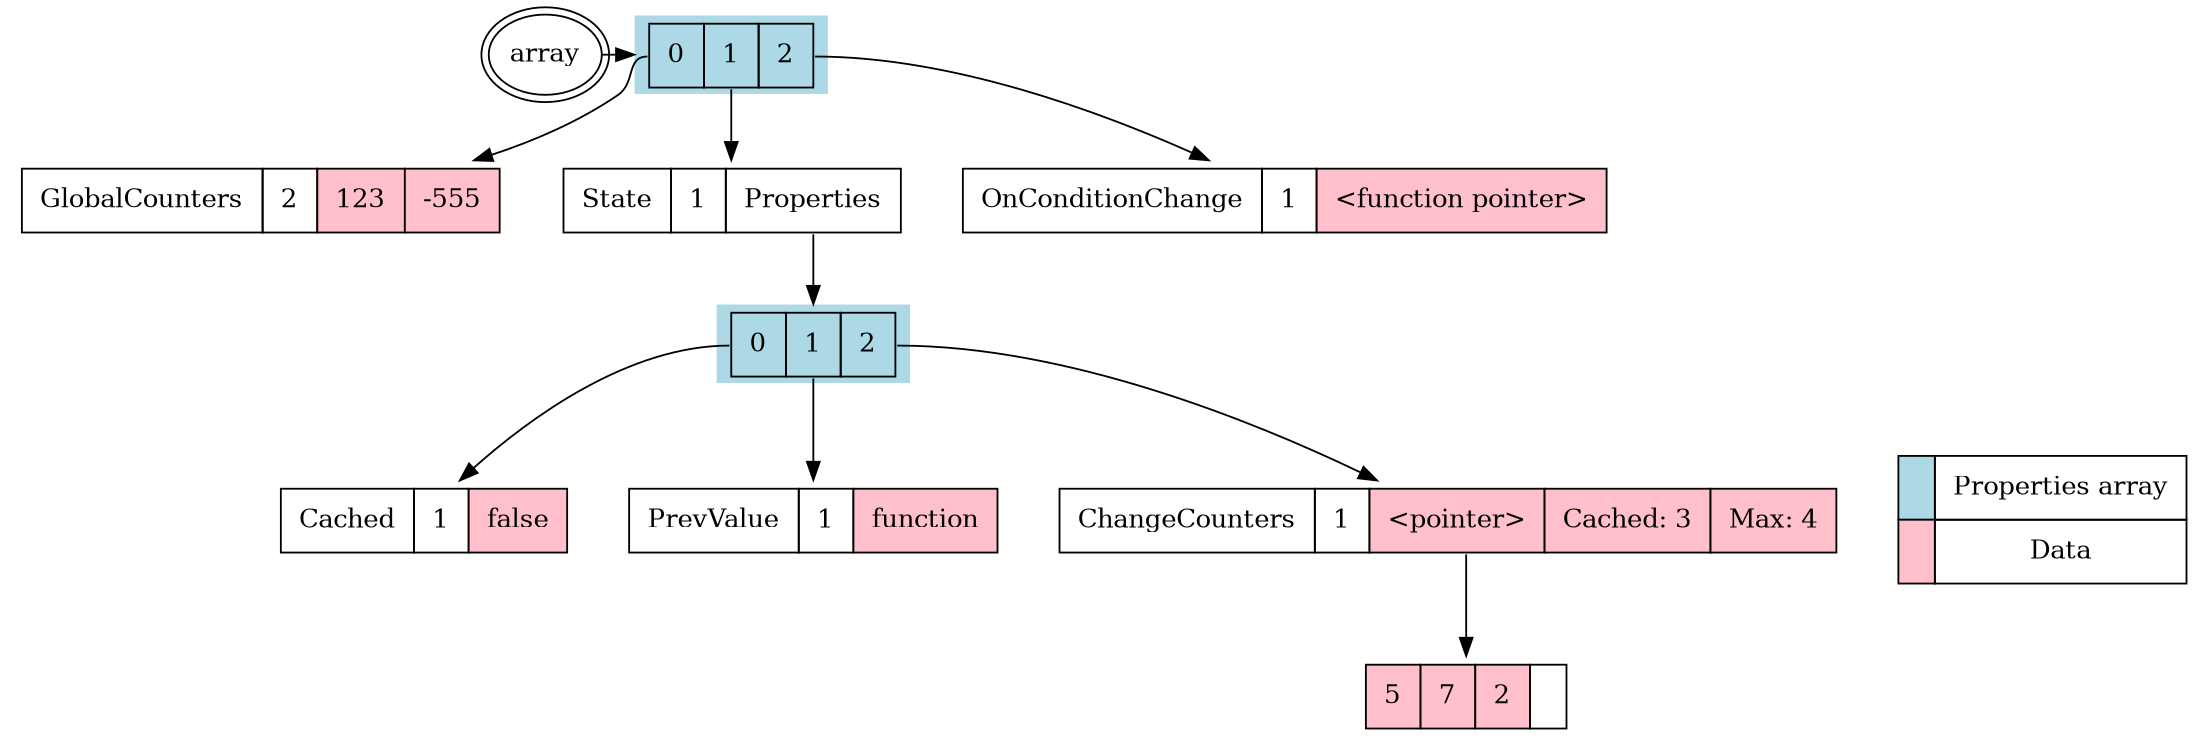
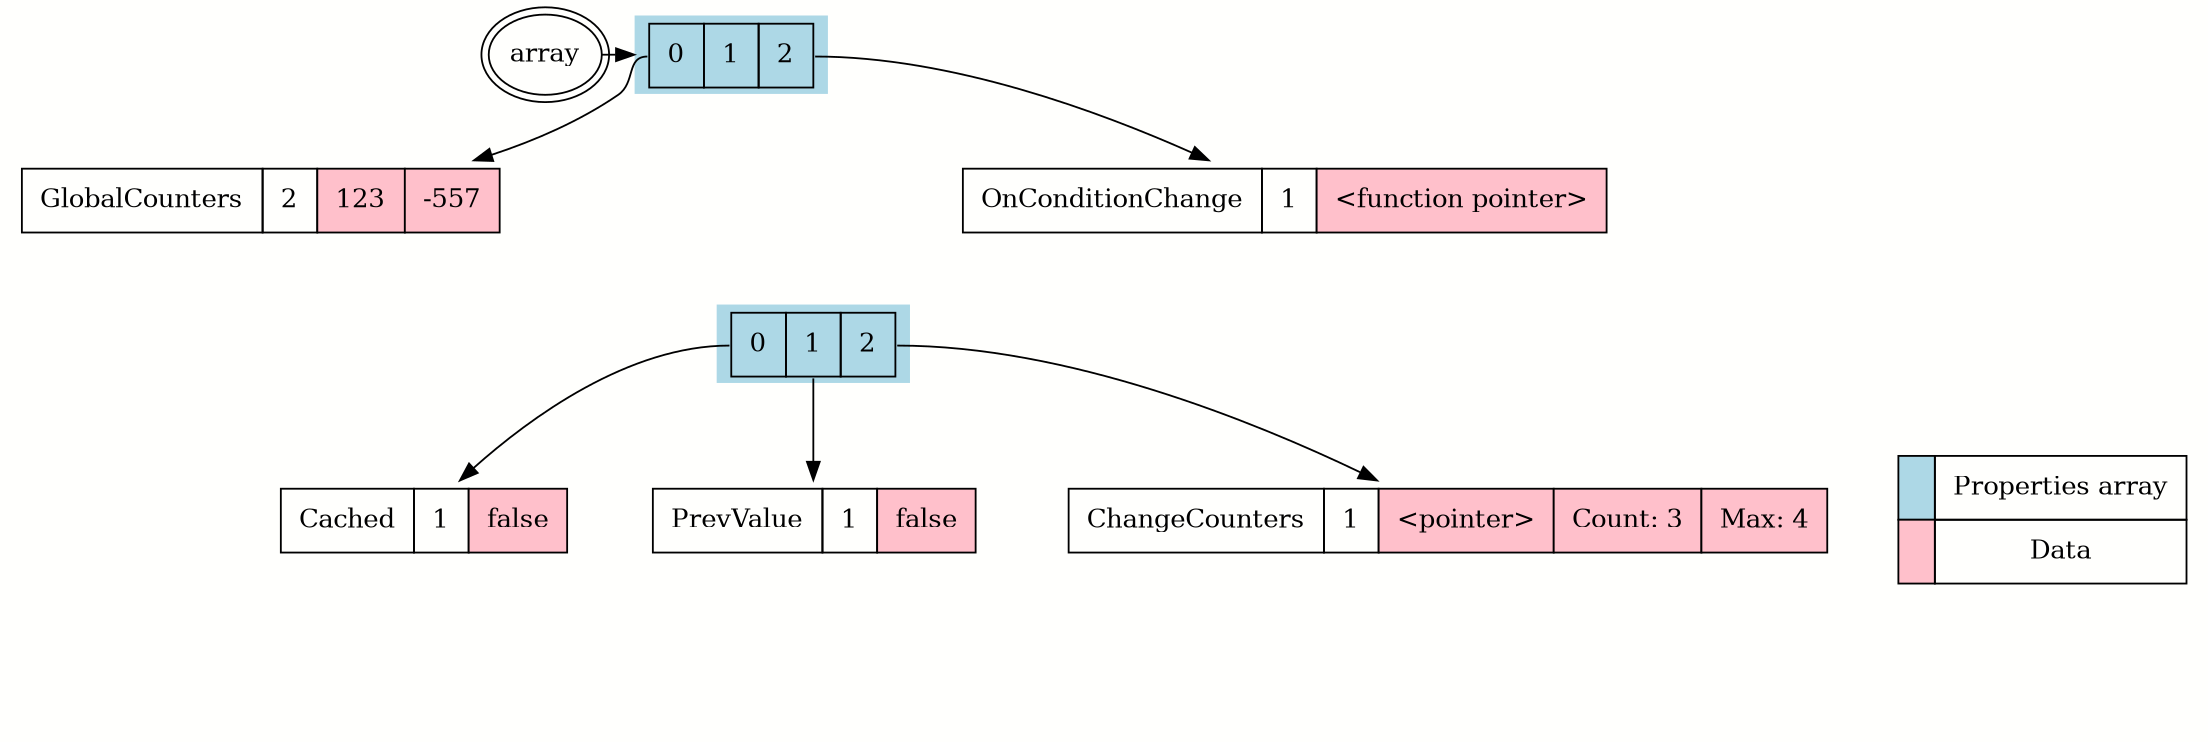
(452, 200) -> (452, 200)
(731, 200) -> none
(925, 520) -> (926, 520)
(1628, 520) -> (1628, 520)
(1466, 696) -> none
